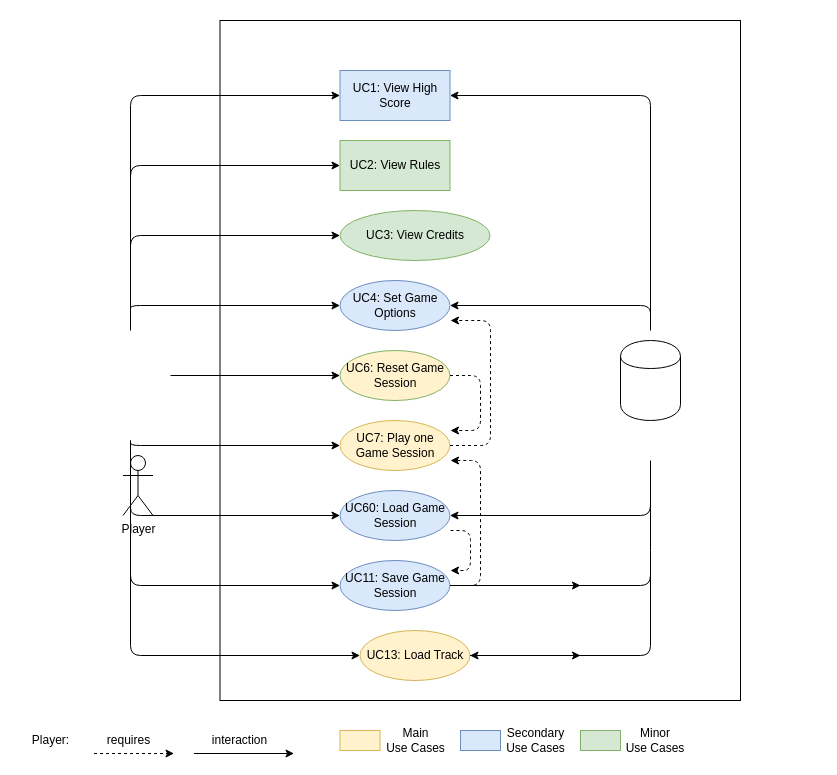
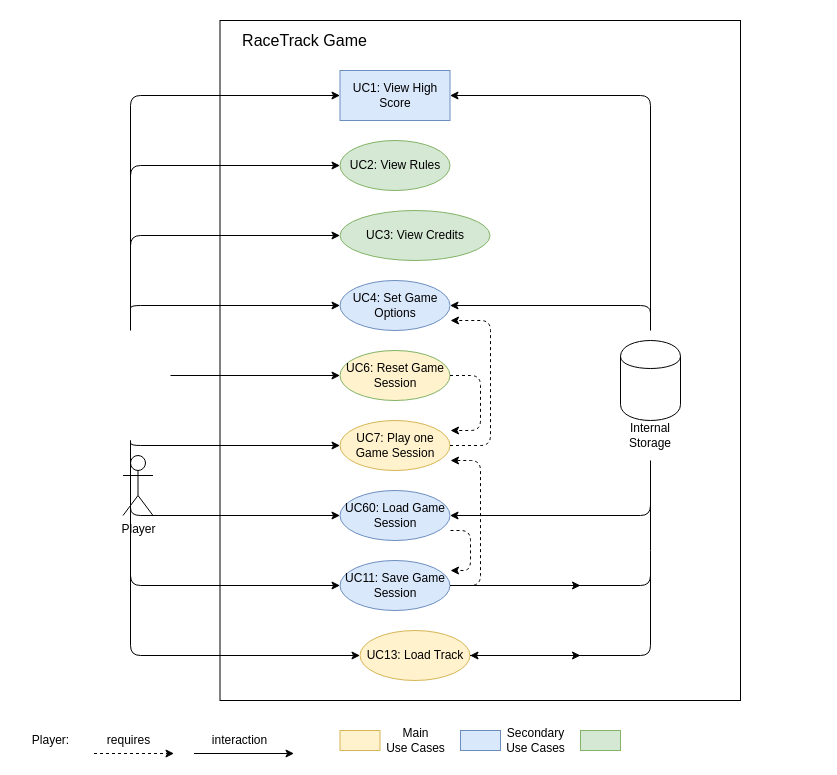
none -> (305, 41)
(395, 166) -> (395, 166)
none -> (651, 436)
(656, 741) -> none
